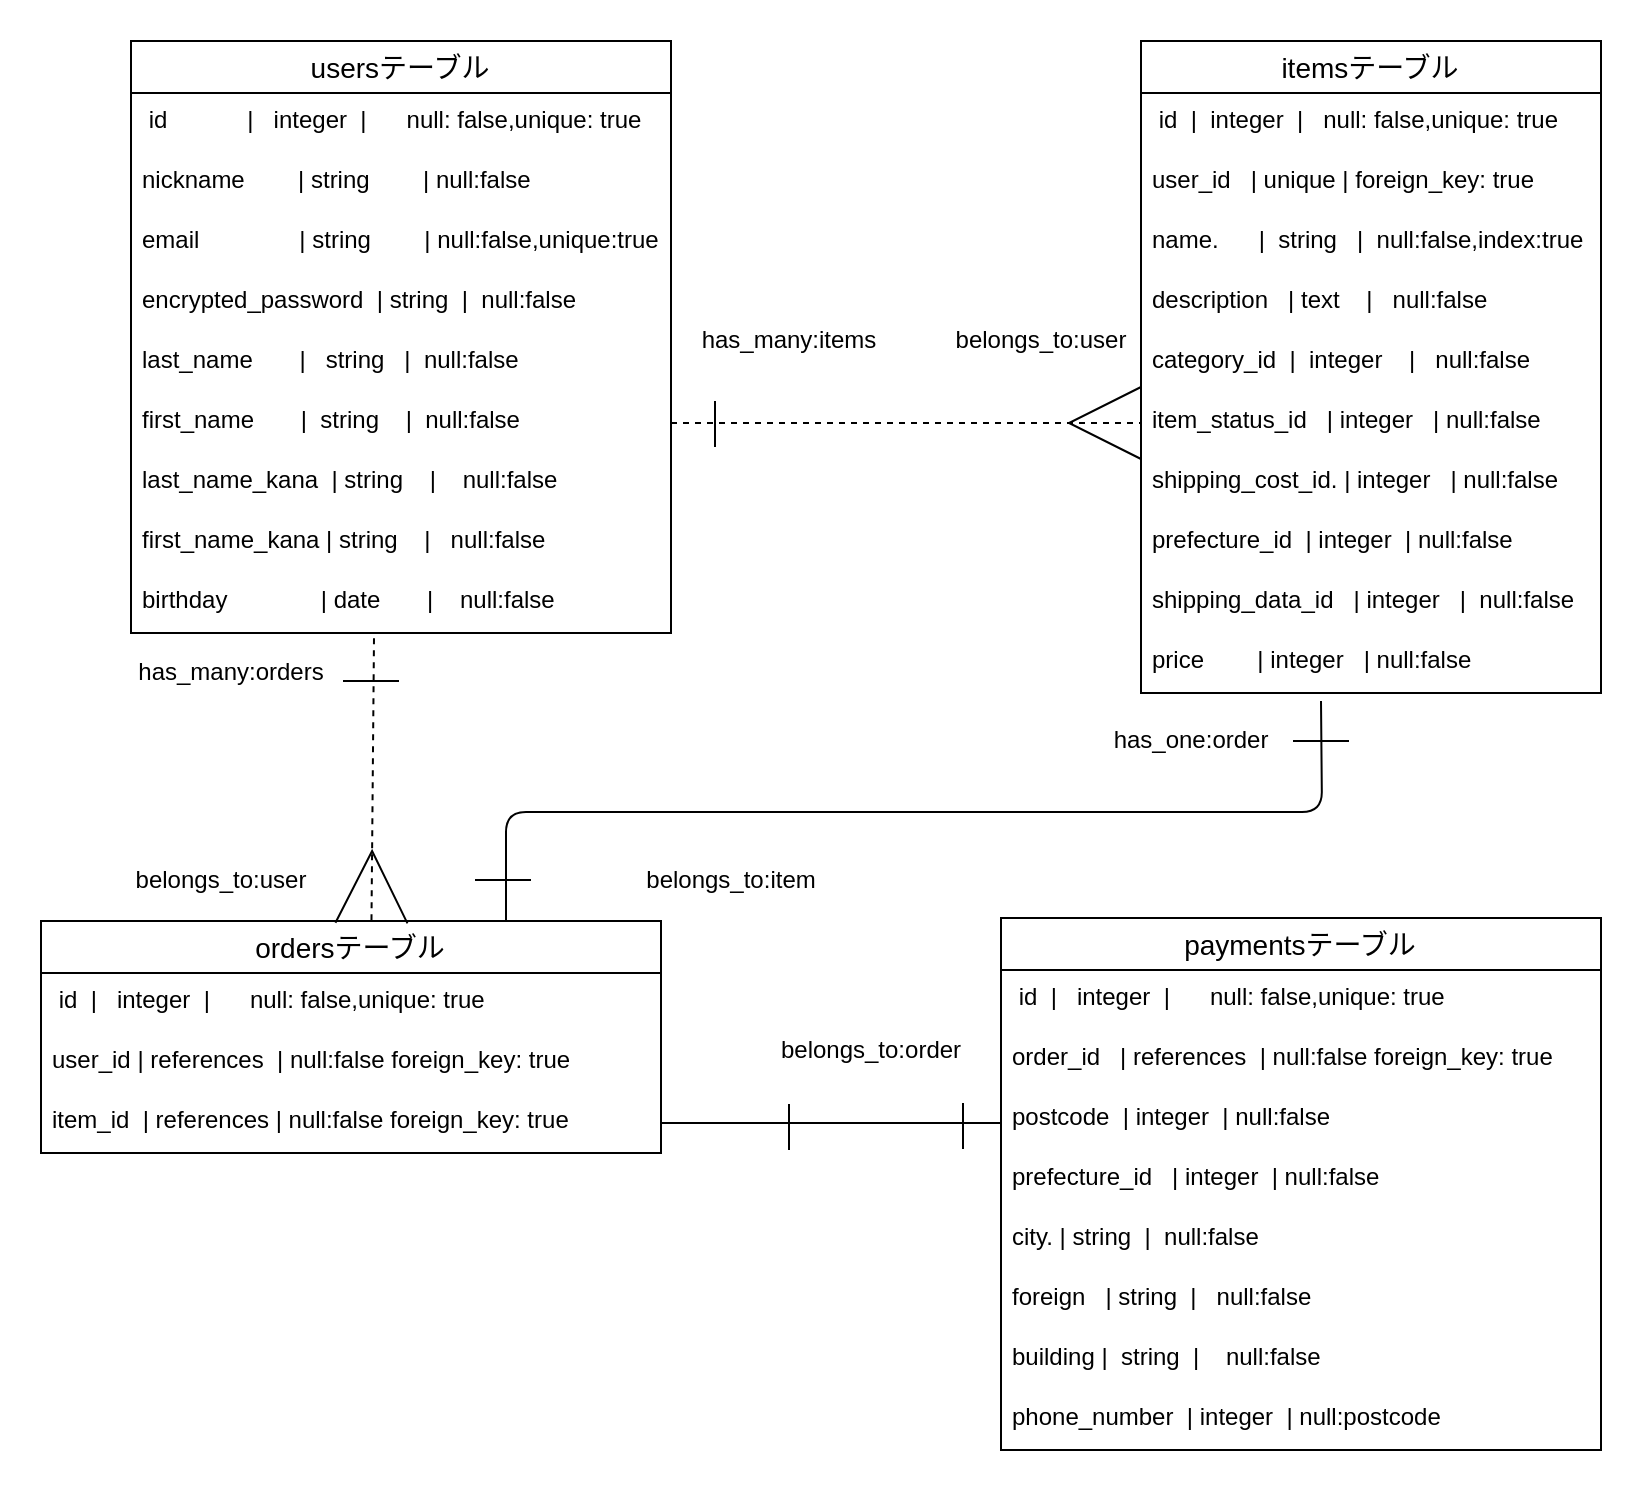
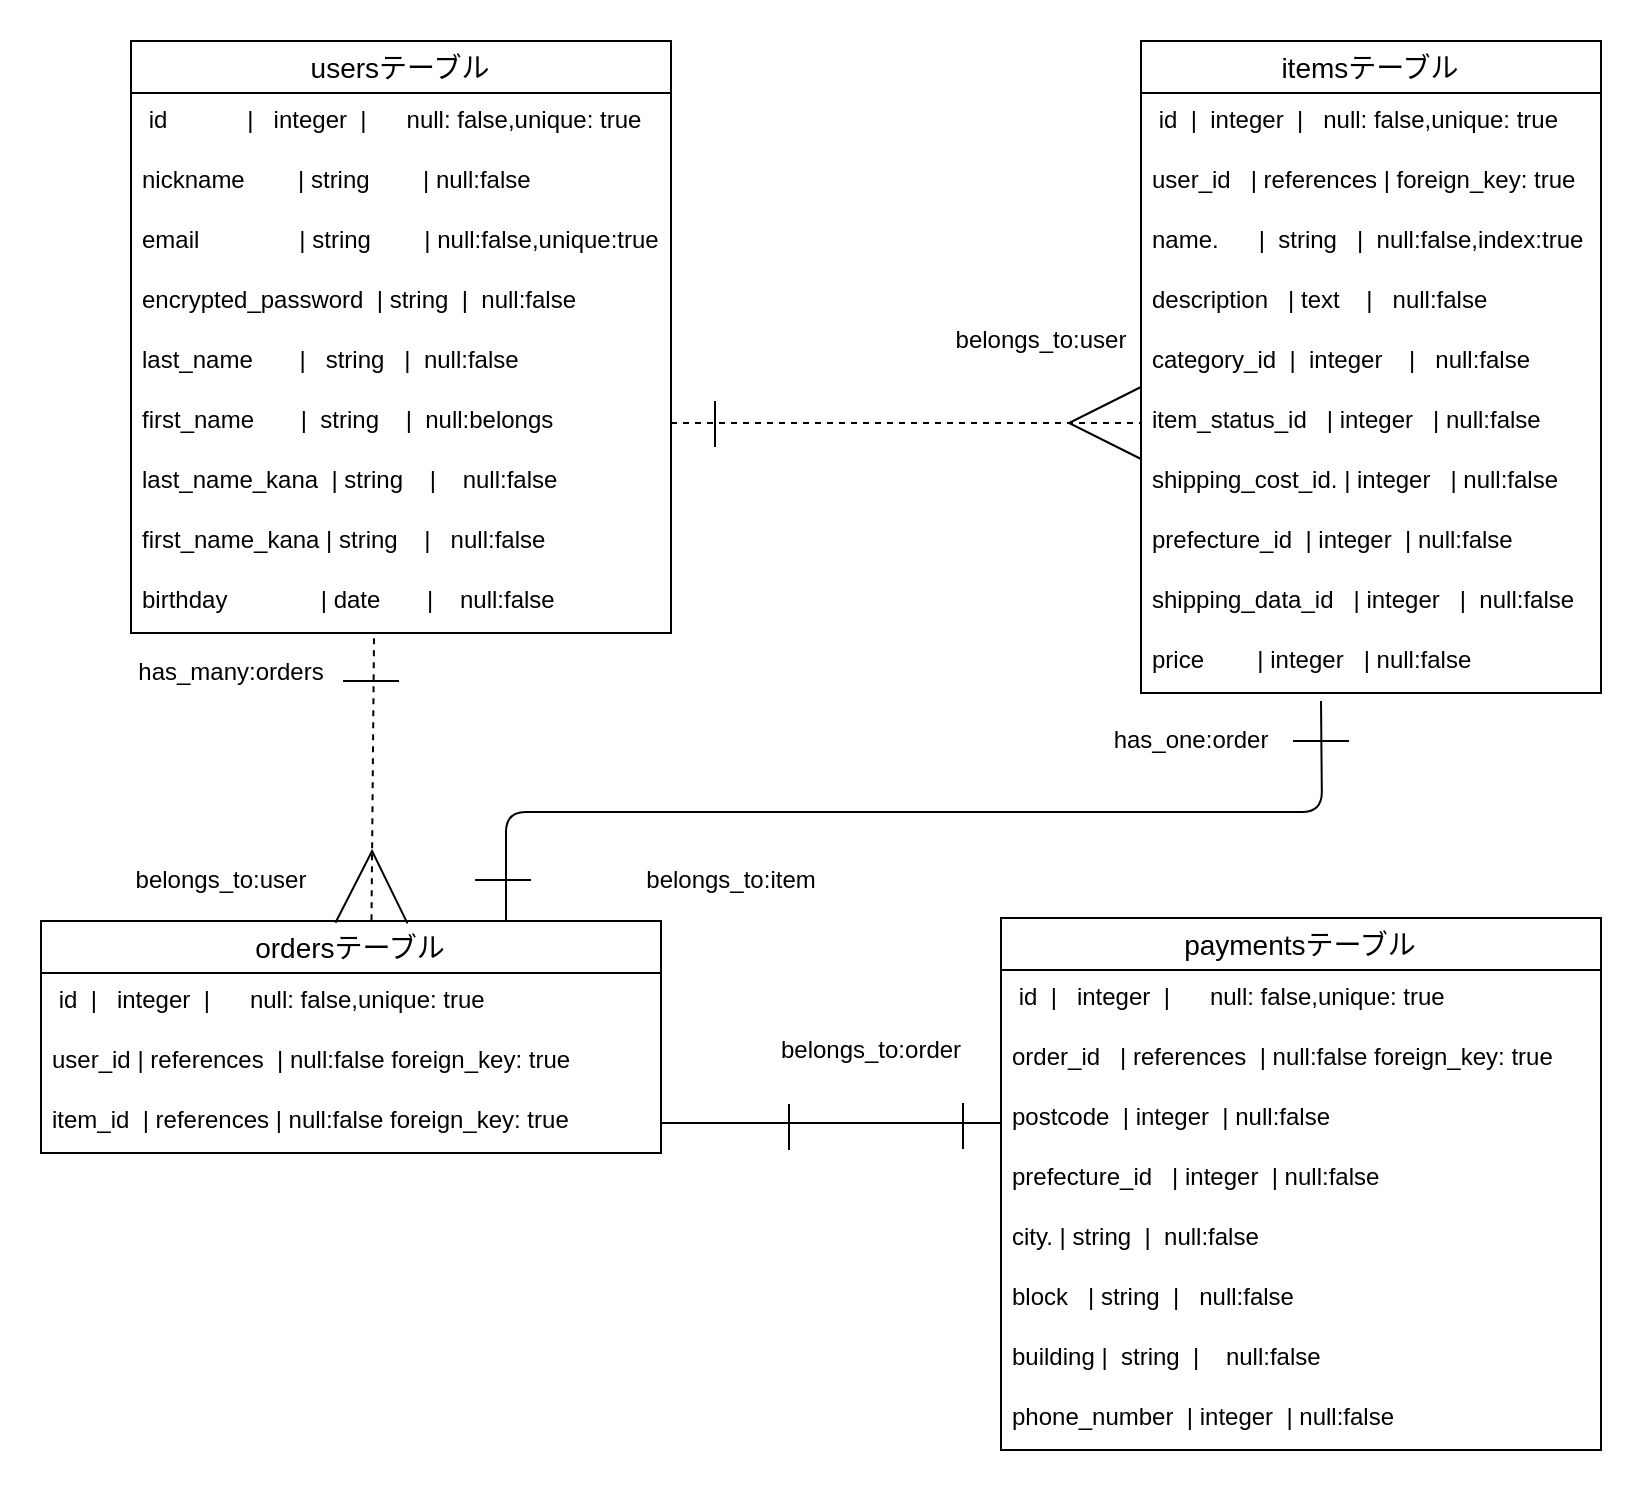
(1373, 180) -> (1403, 180)
(789, 341) -> none
(384, 420) -> (398, 420)
(1203, 1297) -> (1190, 1297)
(1253, 1417) -> (1229, 1417)
